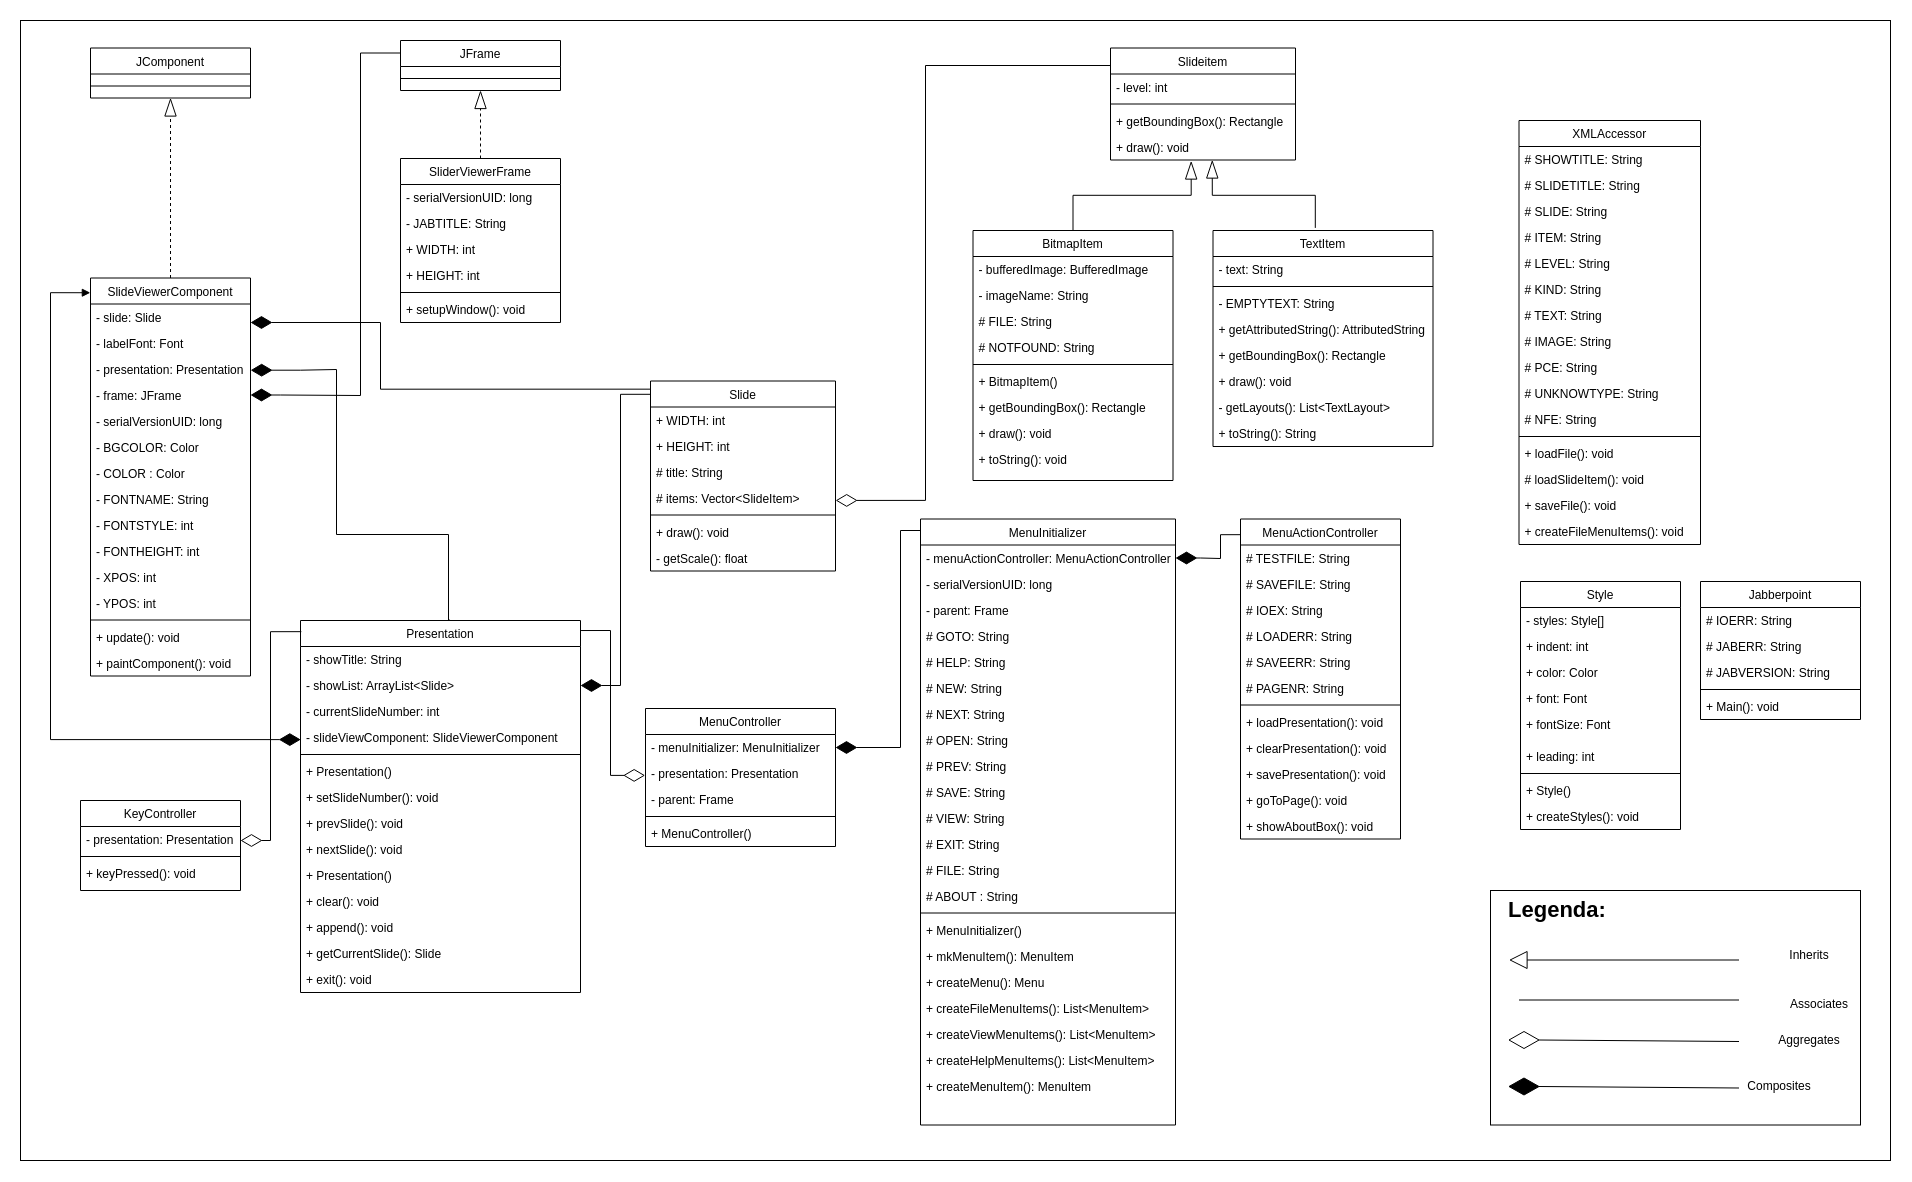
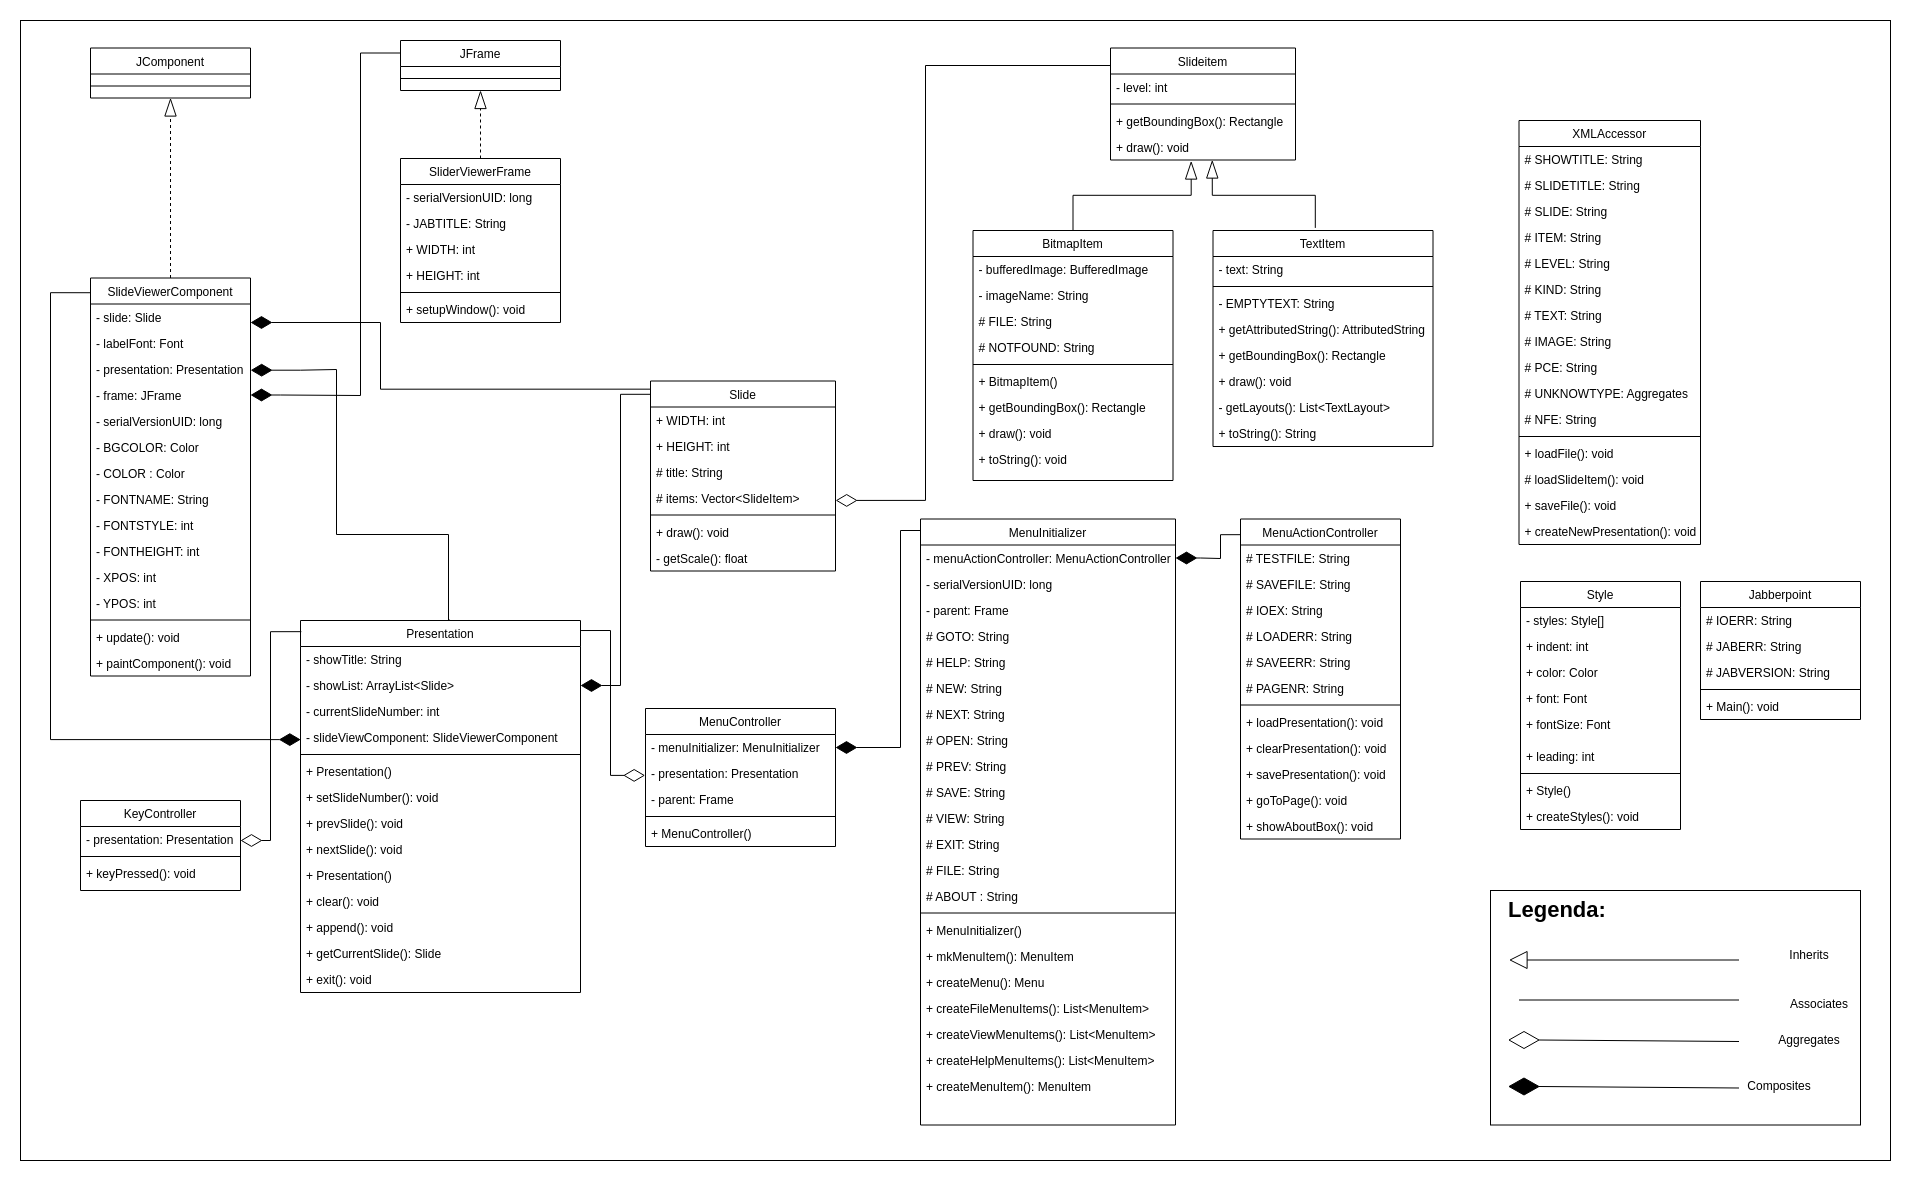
(81, 293) -> (84, 293)
(1585, 394) -> (1600, 394)
(1613, 532) -> (1621, 532)
